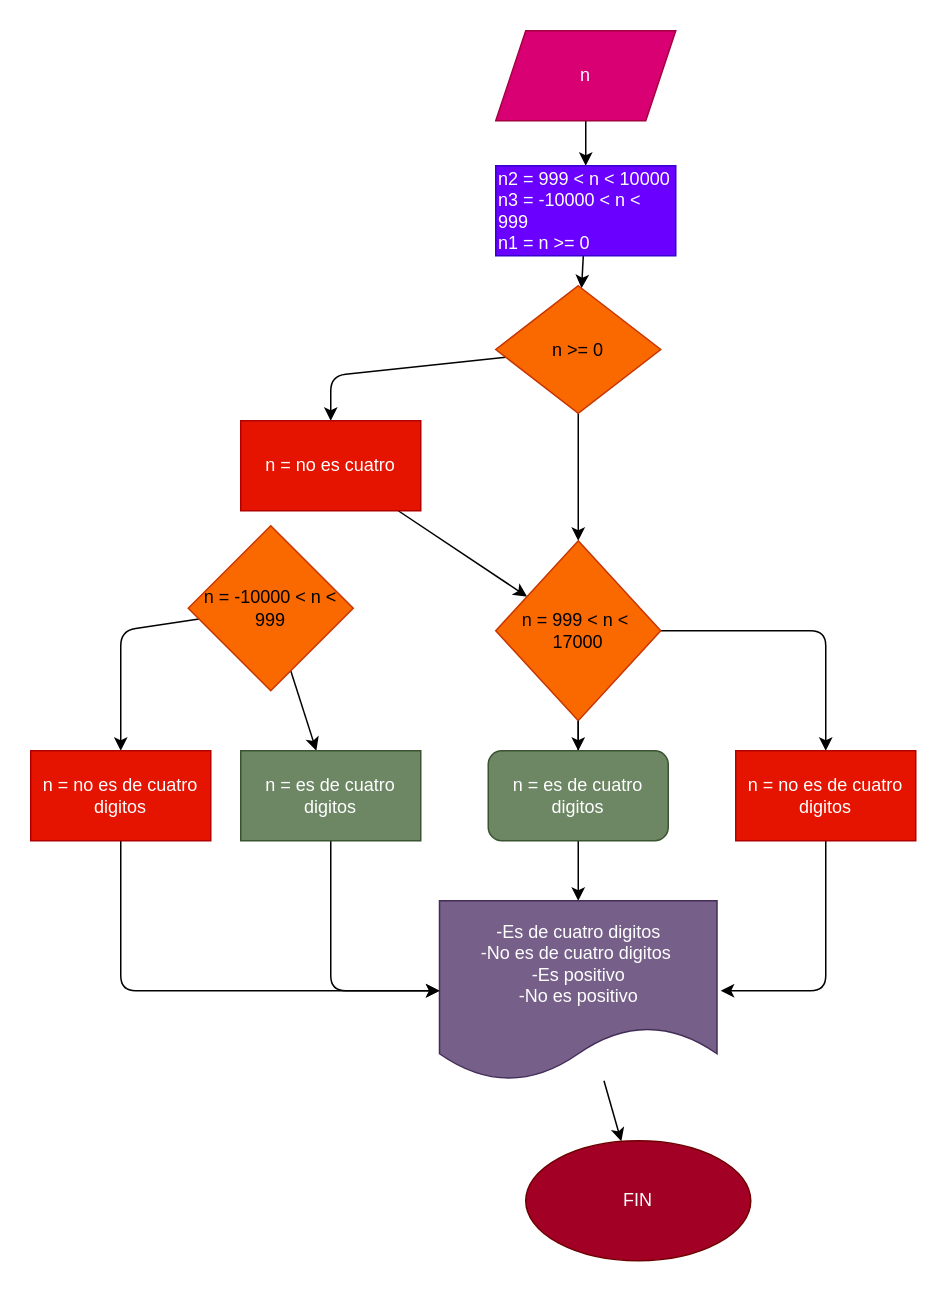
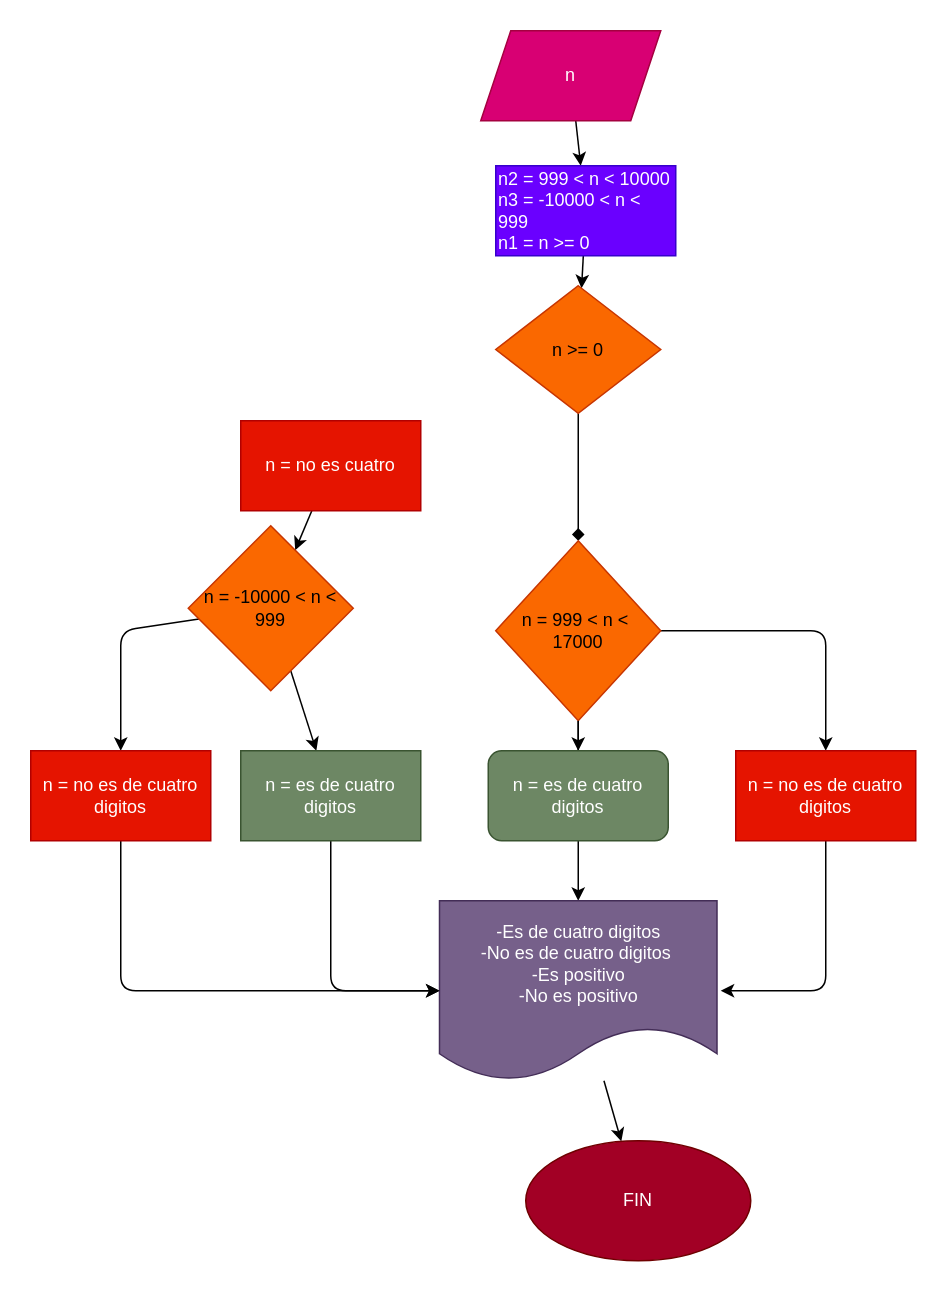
(586, 76) -> (571, 76)
(406, 368) -> none
(578, 529) -> (578, 528)
(458, 551) -> (306, 526)
